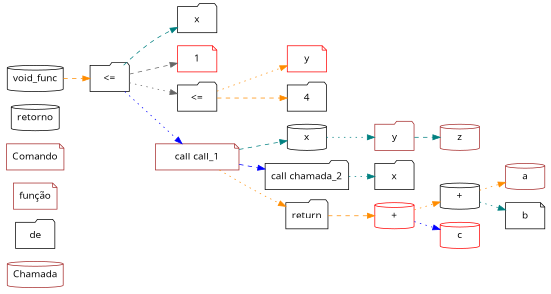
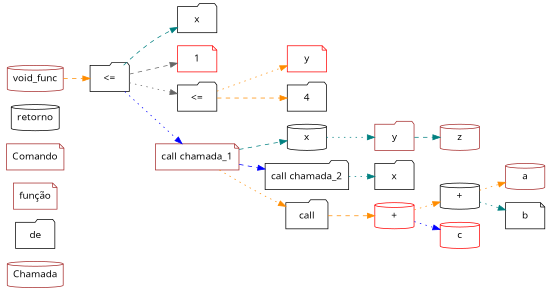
(35, 78) -> (35, 78)
(197, 157) -> (197, 157)
(307, 216) -> (307, 216)
